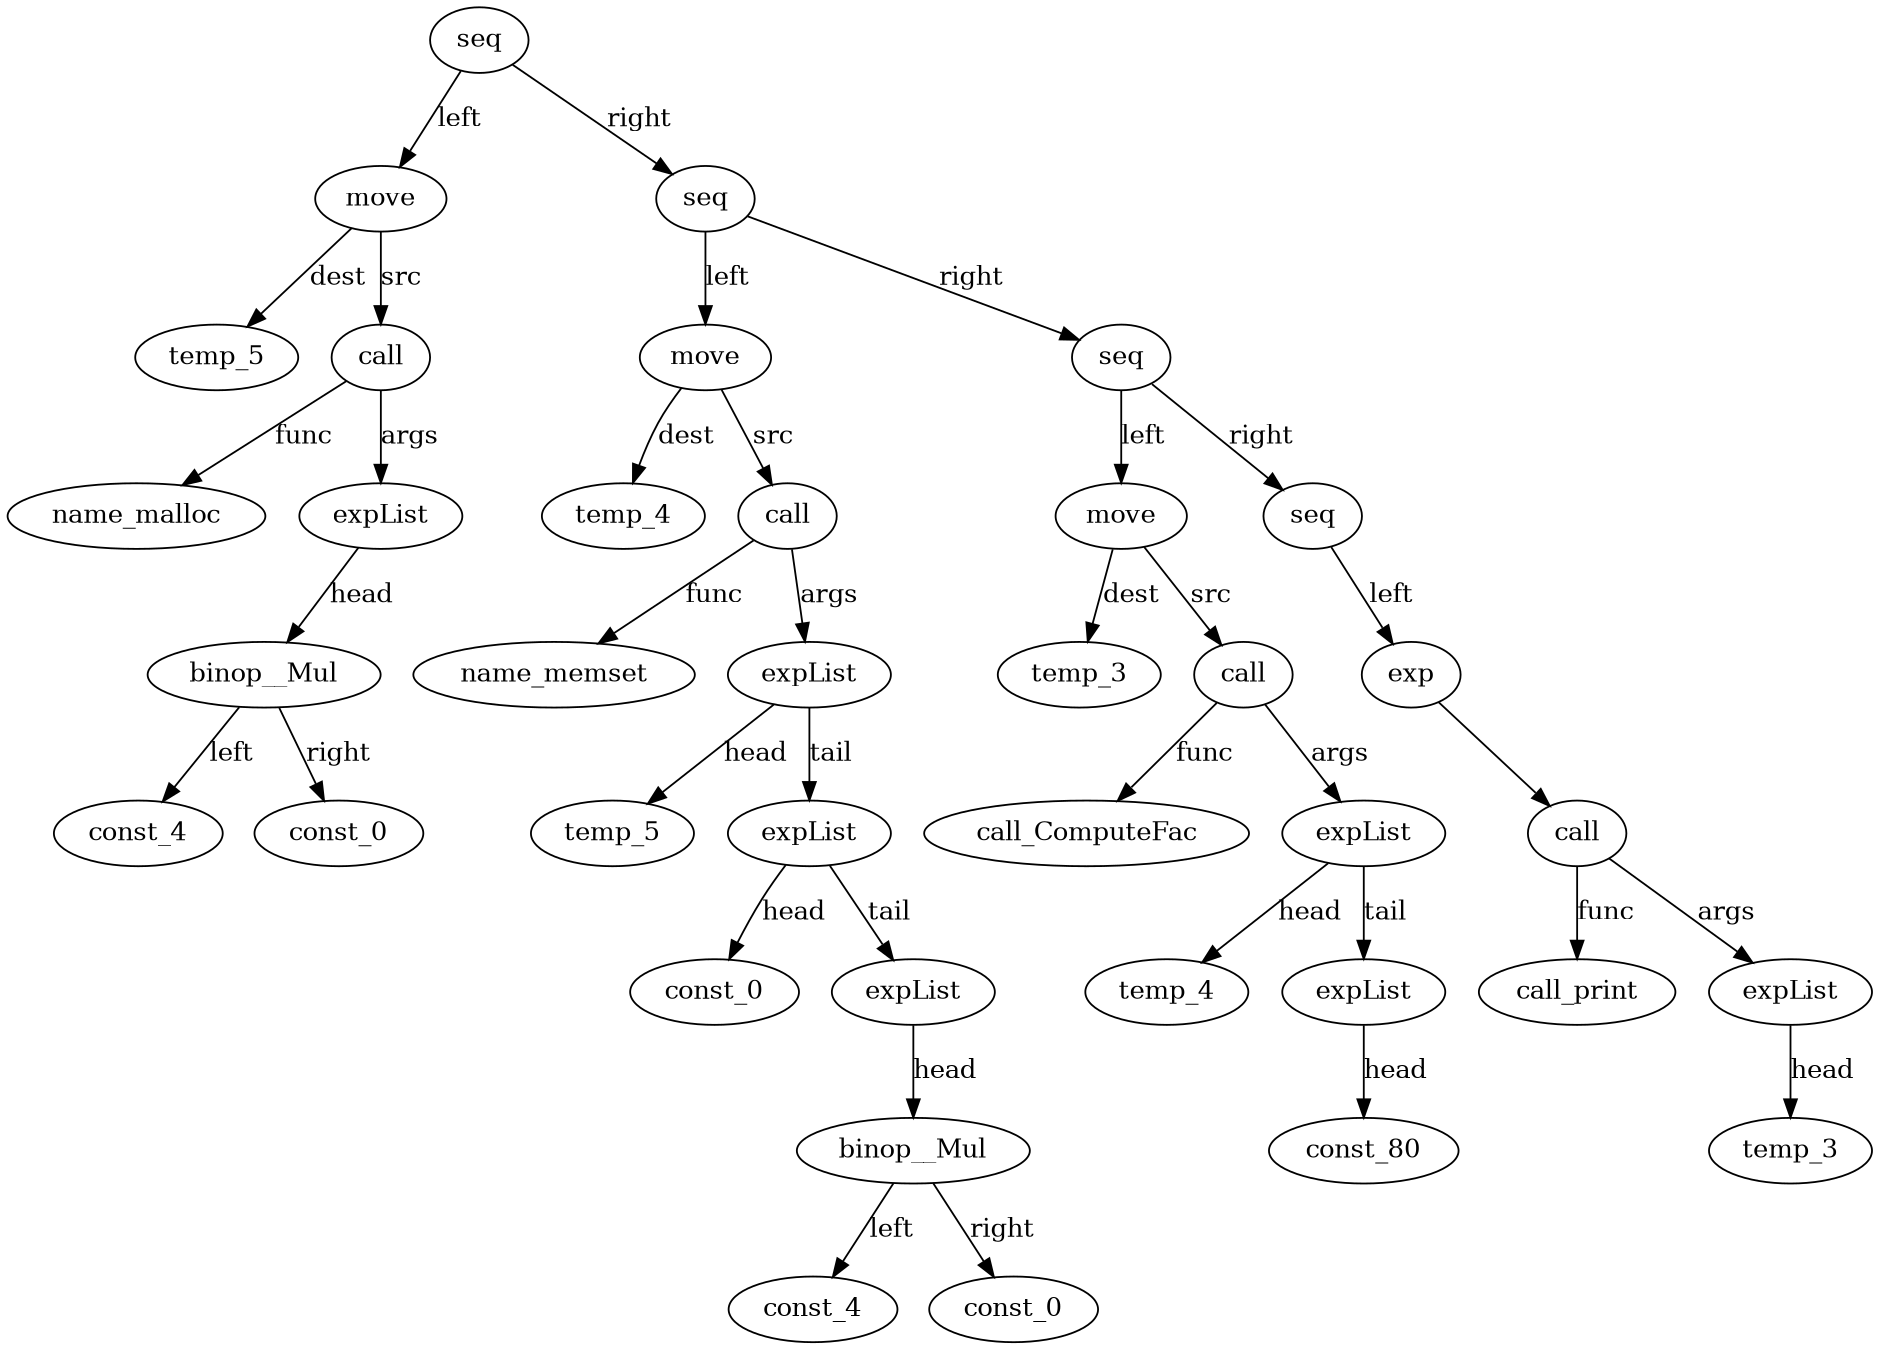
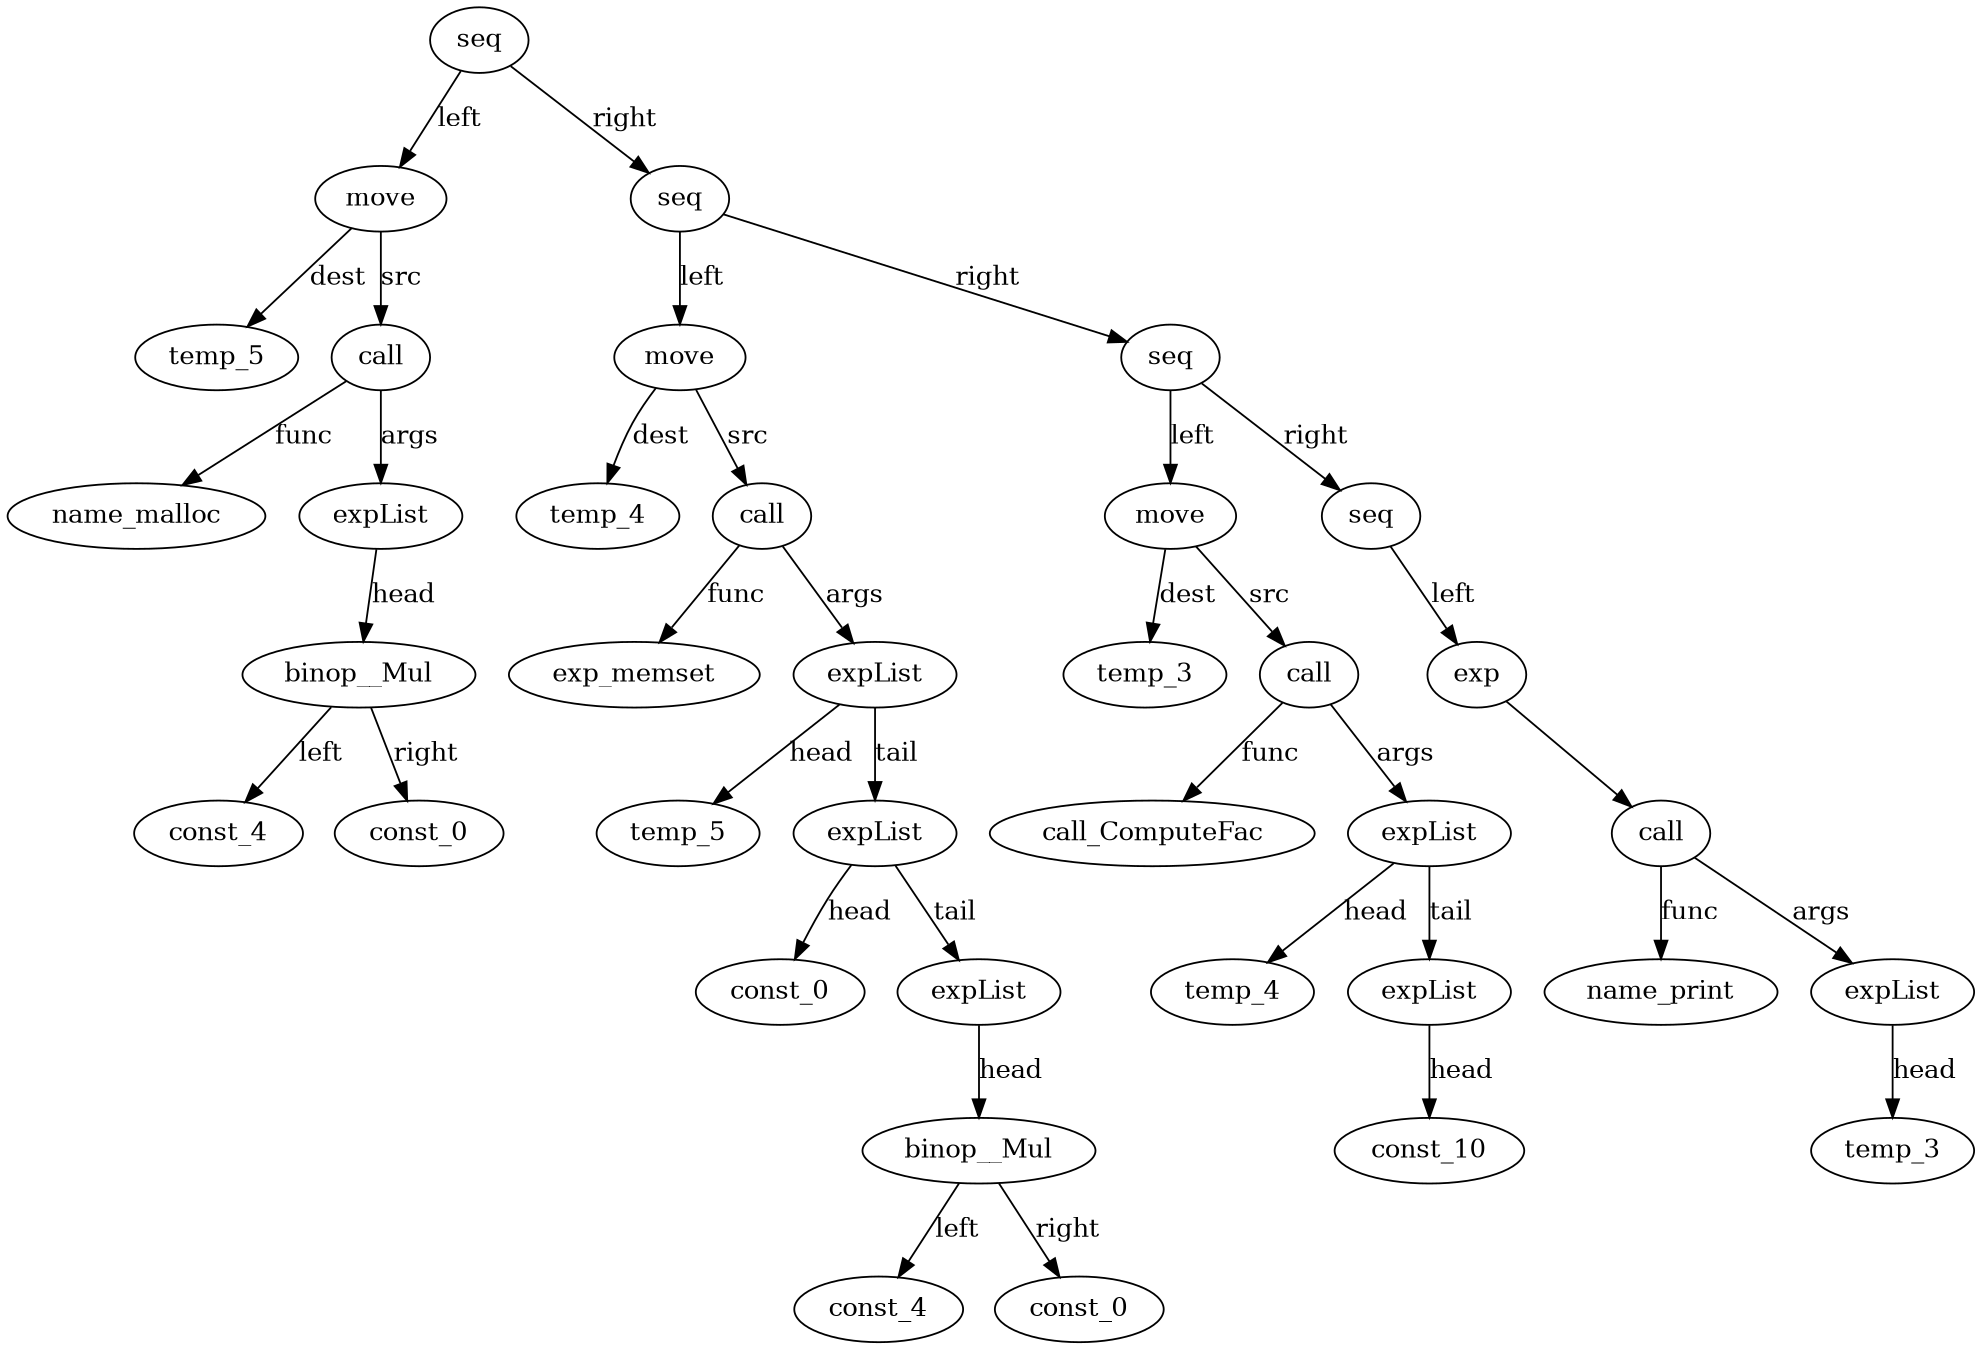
(554, 675) -> (634, 675)
(1577, 992) -> (1661, 992)
(1364, 1151) -> (1429, 1151)
